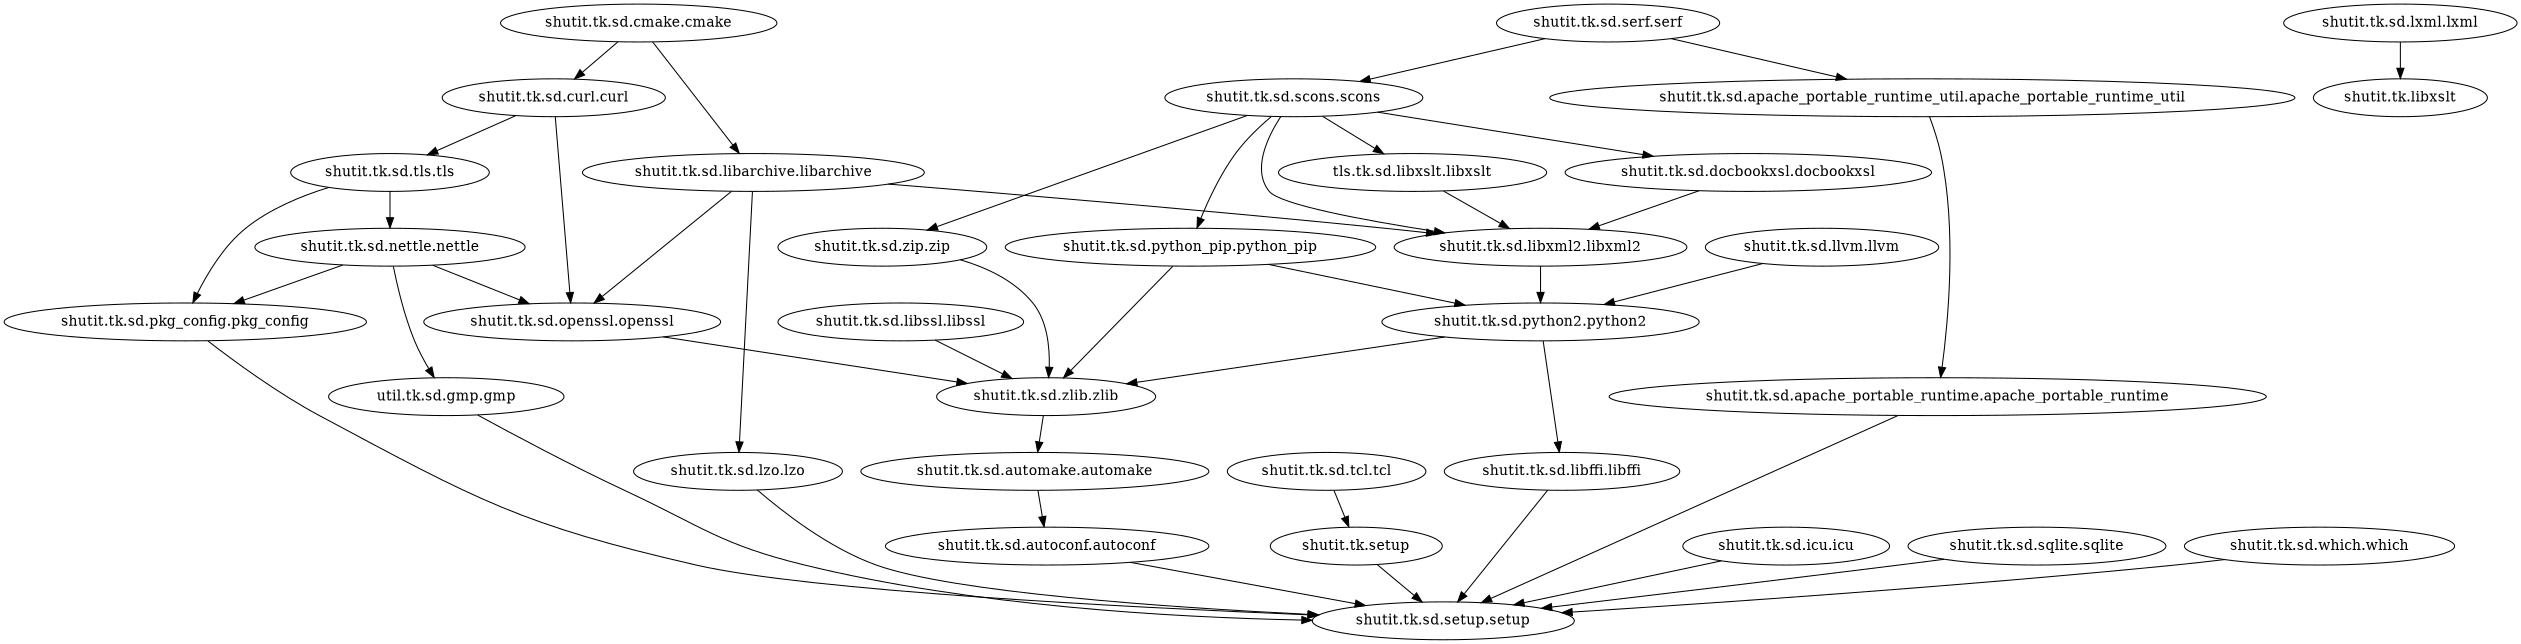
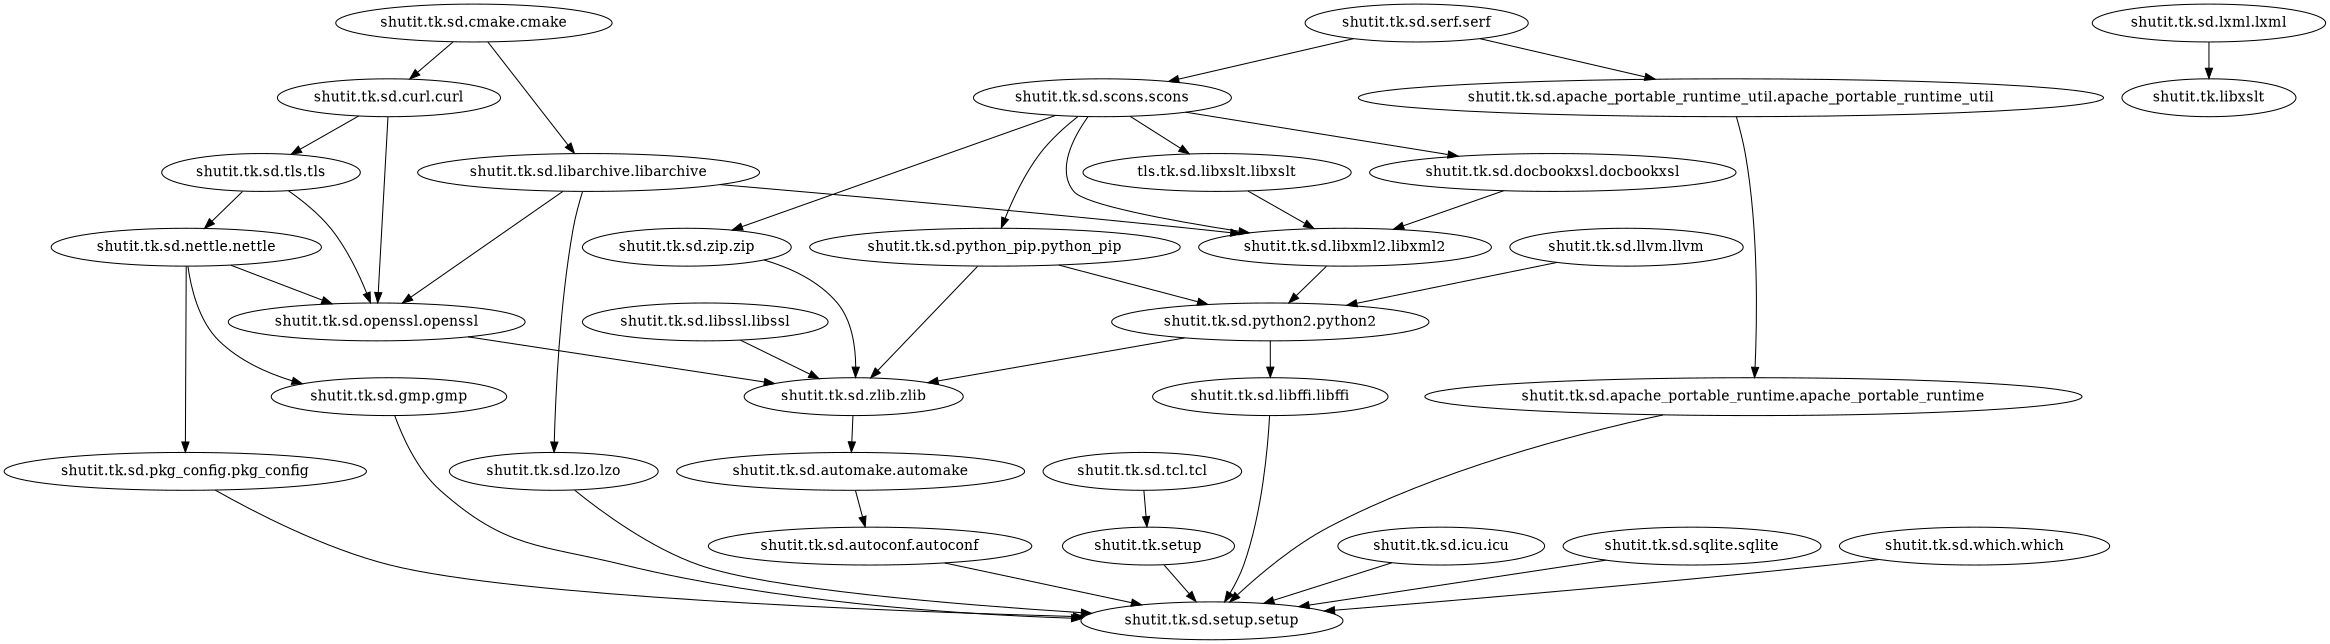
(250, 225) -> (336, 235)
(446, 397) -> (389, 397)
